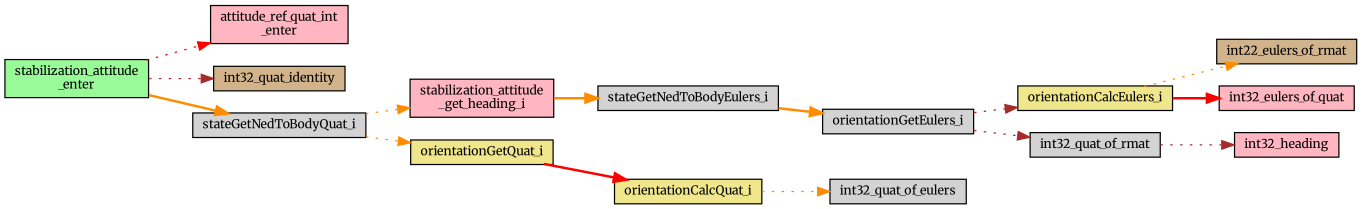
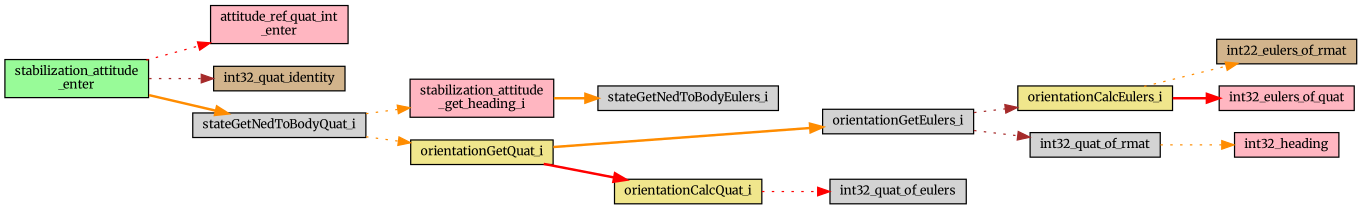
(794, 110) -> (682, 138)
(1191, 145) -> (1191, 145)
(790, 192) -> (790, 192)
